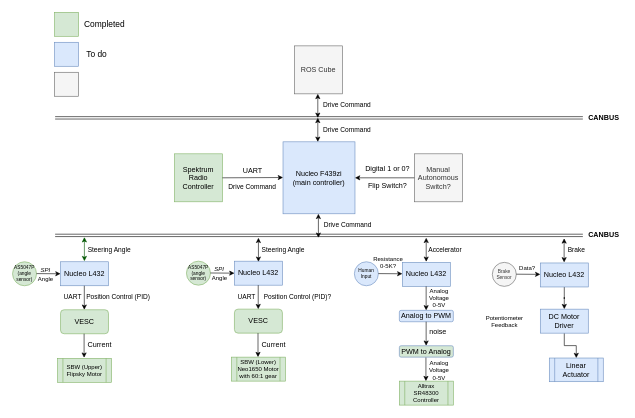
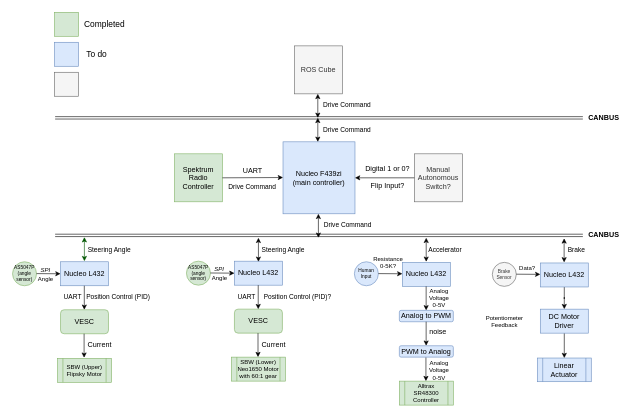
(388, 186) -> (388, 186)
(426, 352) -> (426, 352)
(576, 370) -> (564, 370)
